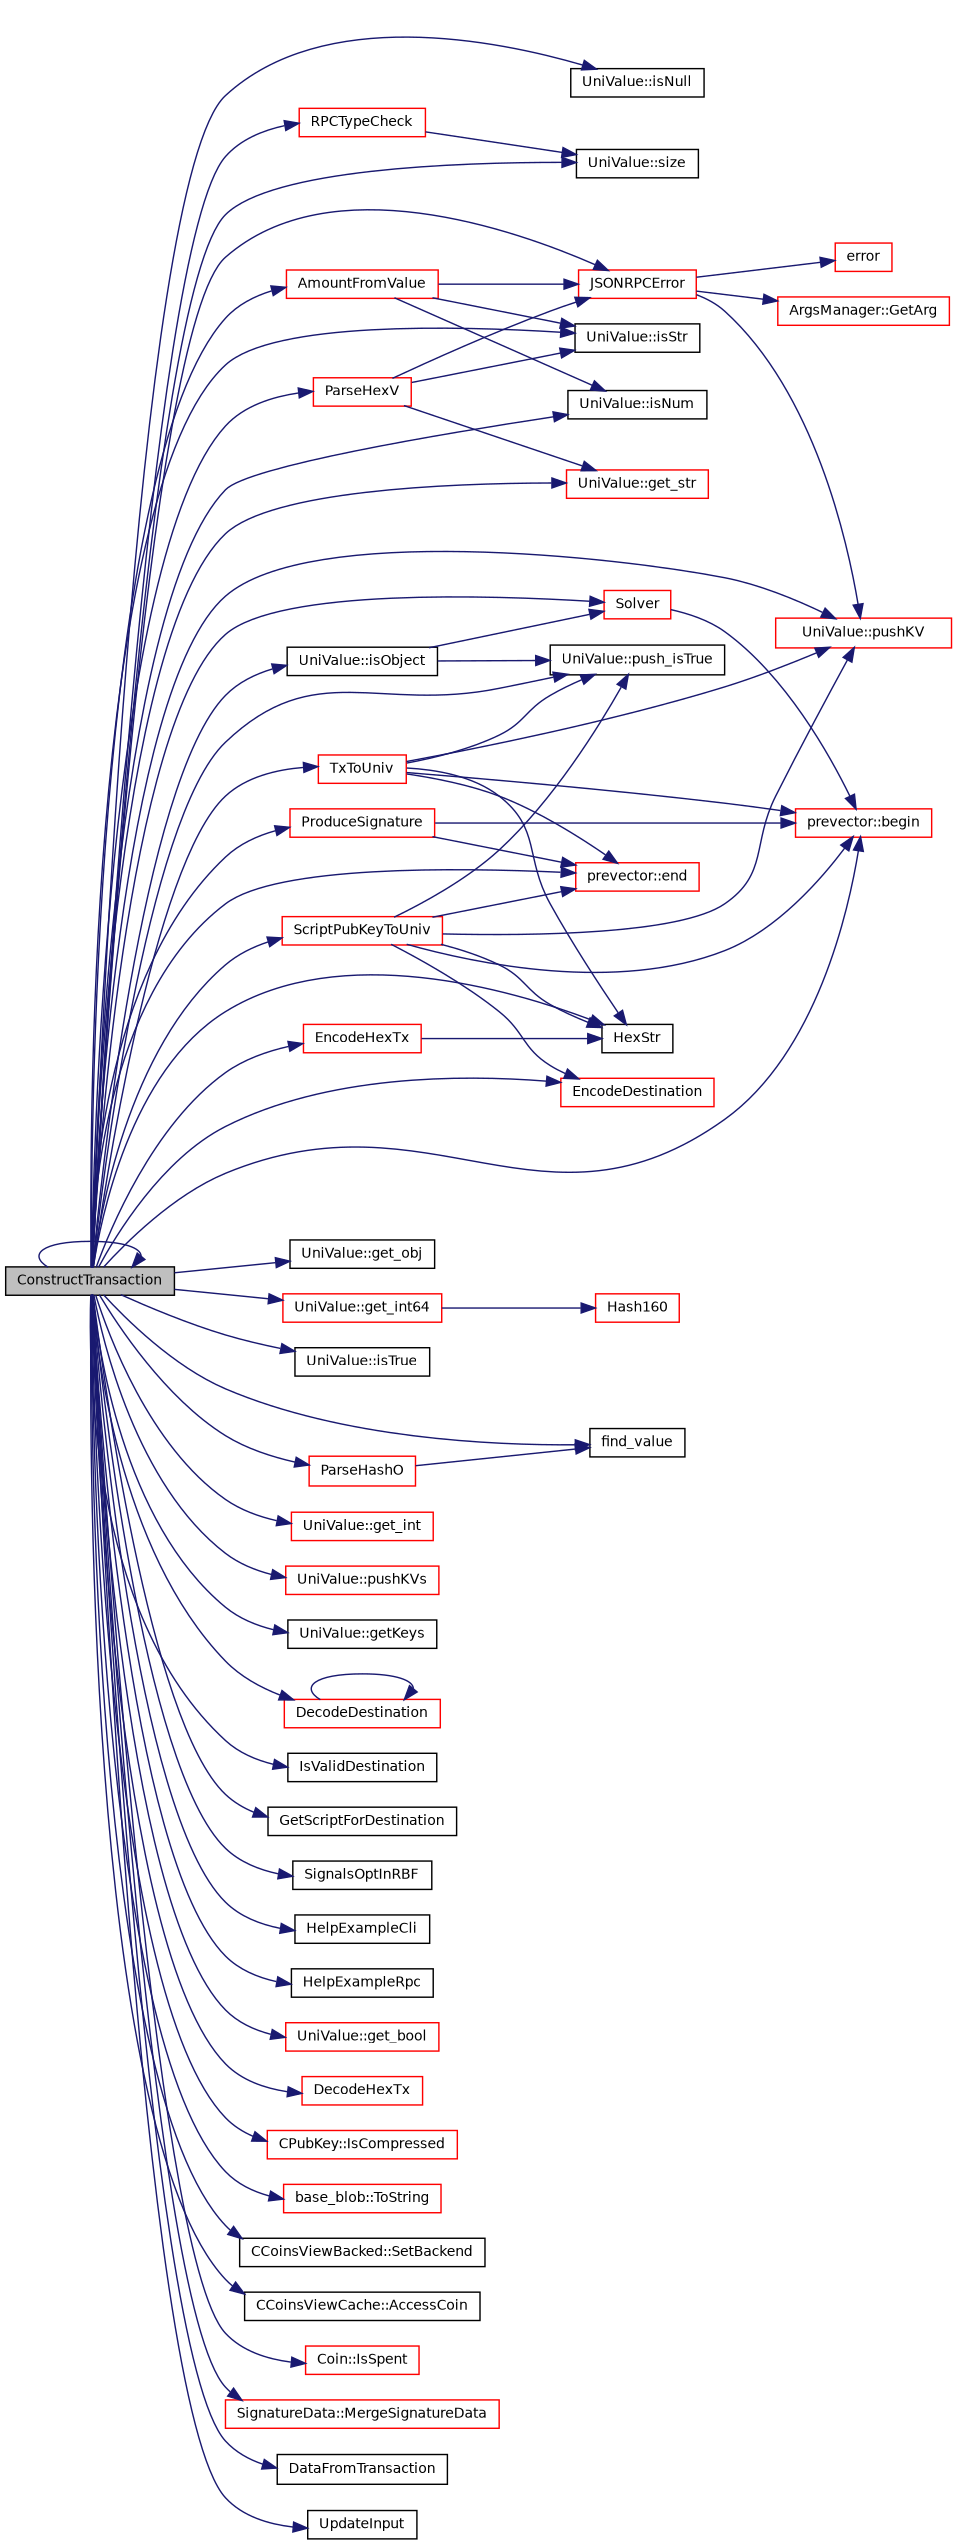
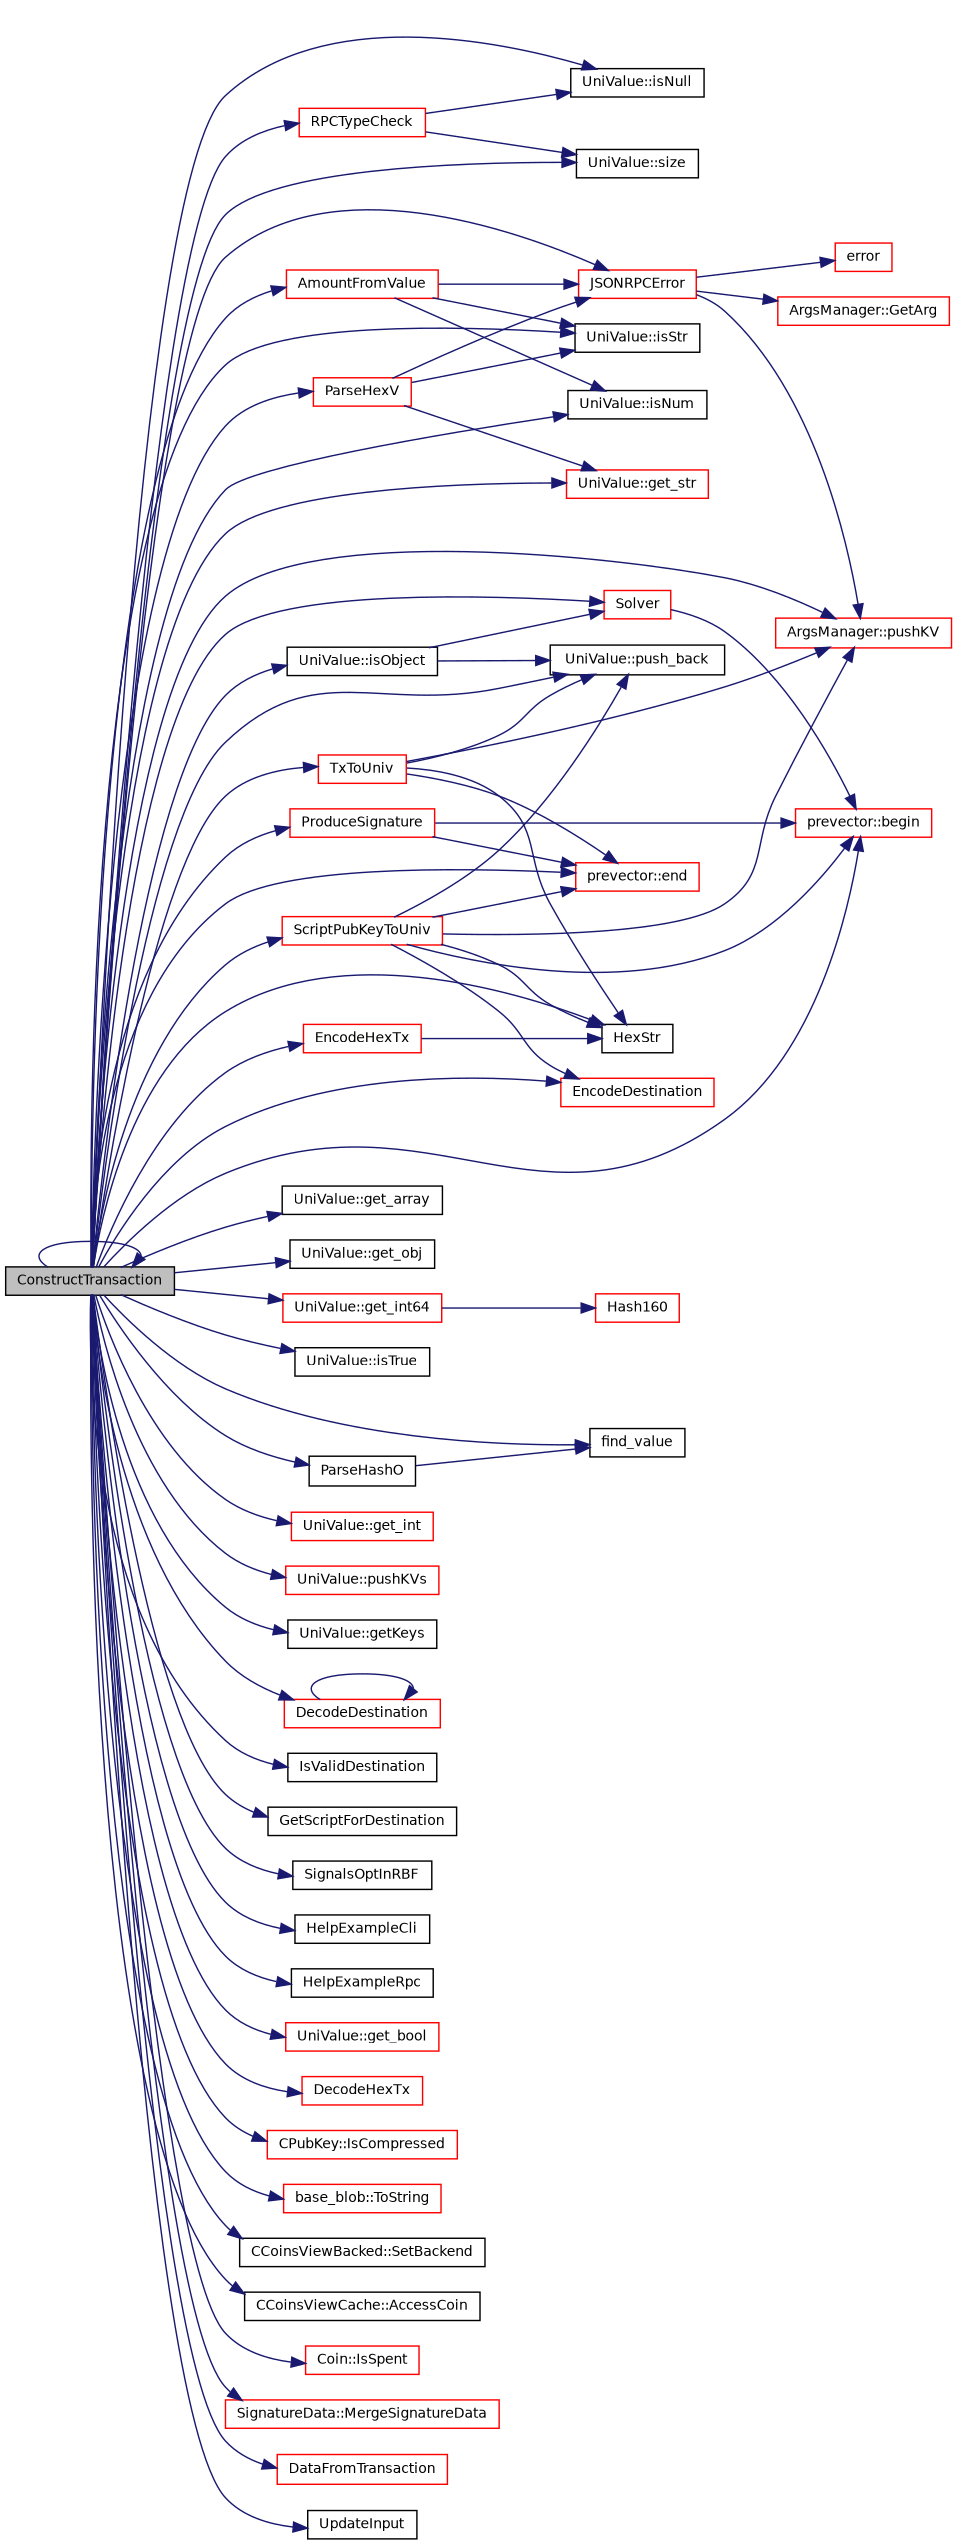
none -> (491, 104)
(864, 633) -> (864, 633)
(637, 660) -> (637, 660)
(594, 789) -> none
none -> (362, 1200)
(362, 1471) -> (362, 1471)
(362, 2469) -> (362, 2469)
